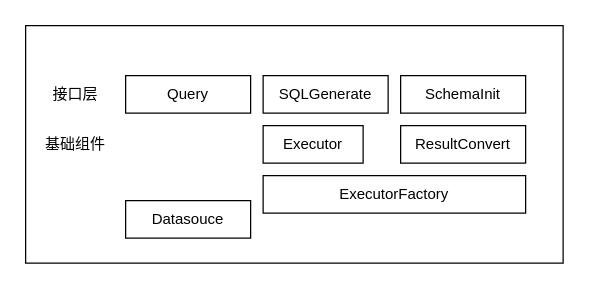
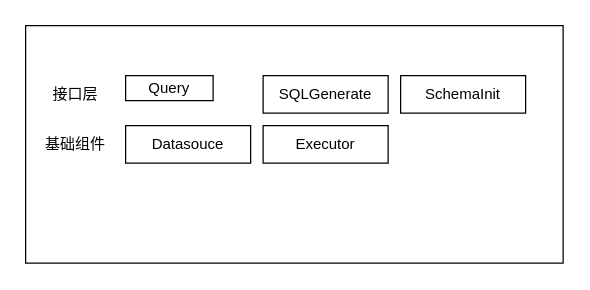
(188, 94) -> (169, 88)
(313, 144) -> (326, 144)
(463, 144) -> none
(394, 194) -> none
(188, 219) -> (188, 144)
